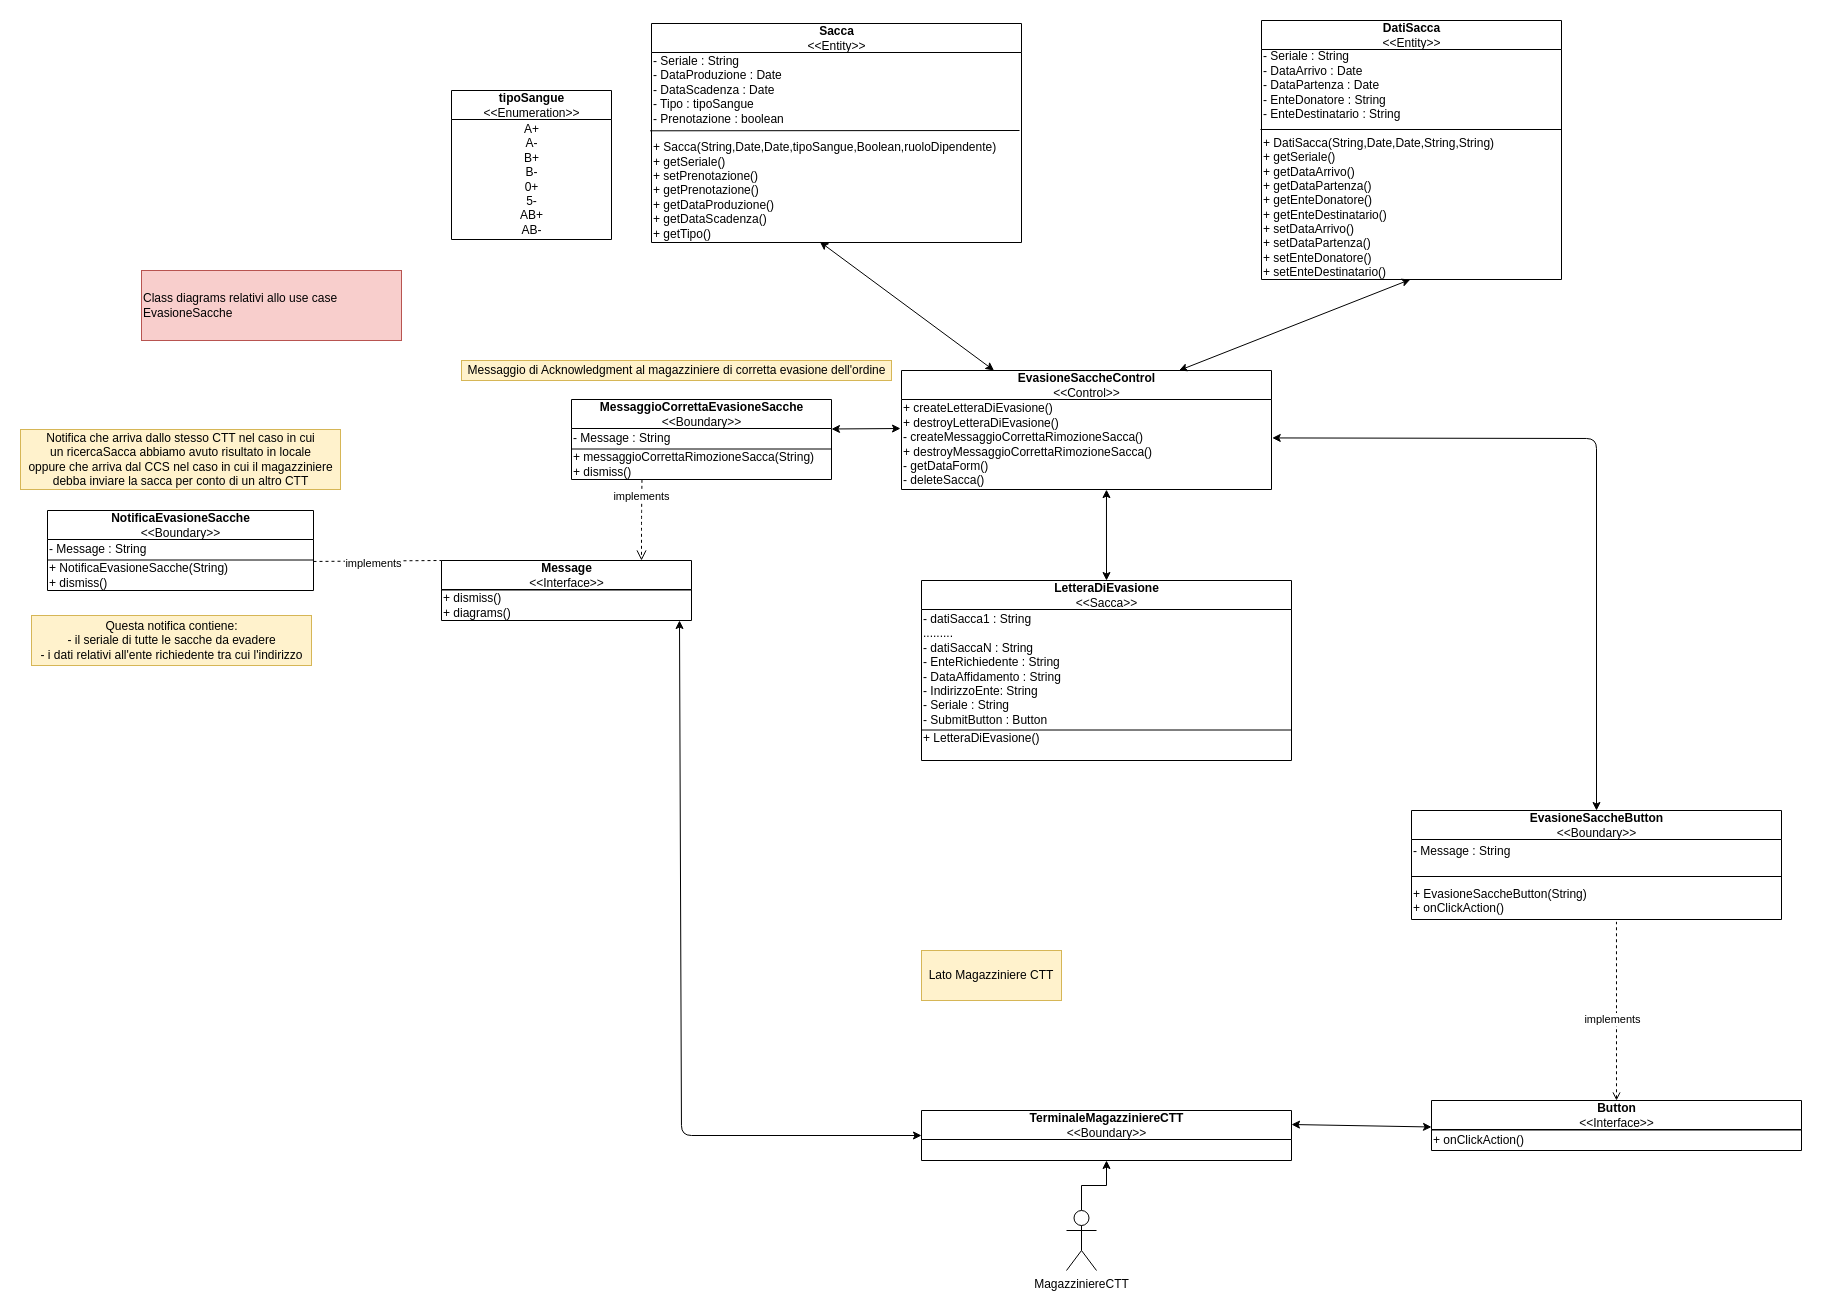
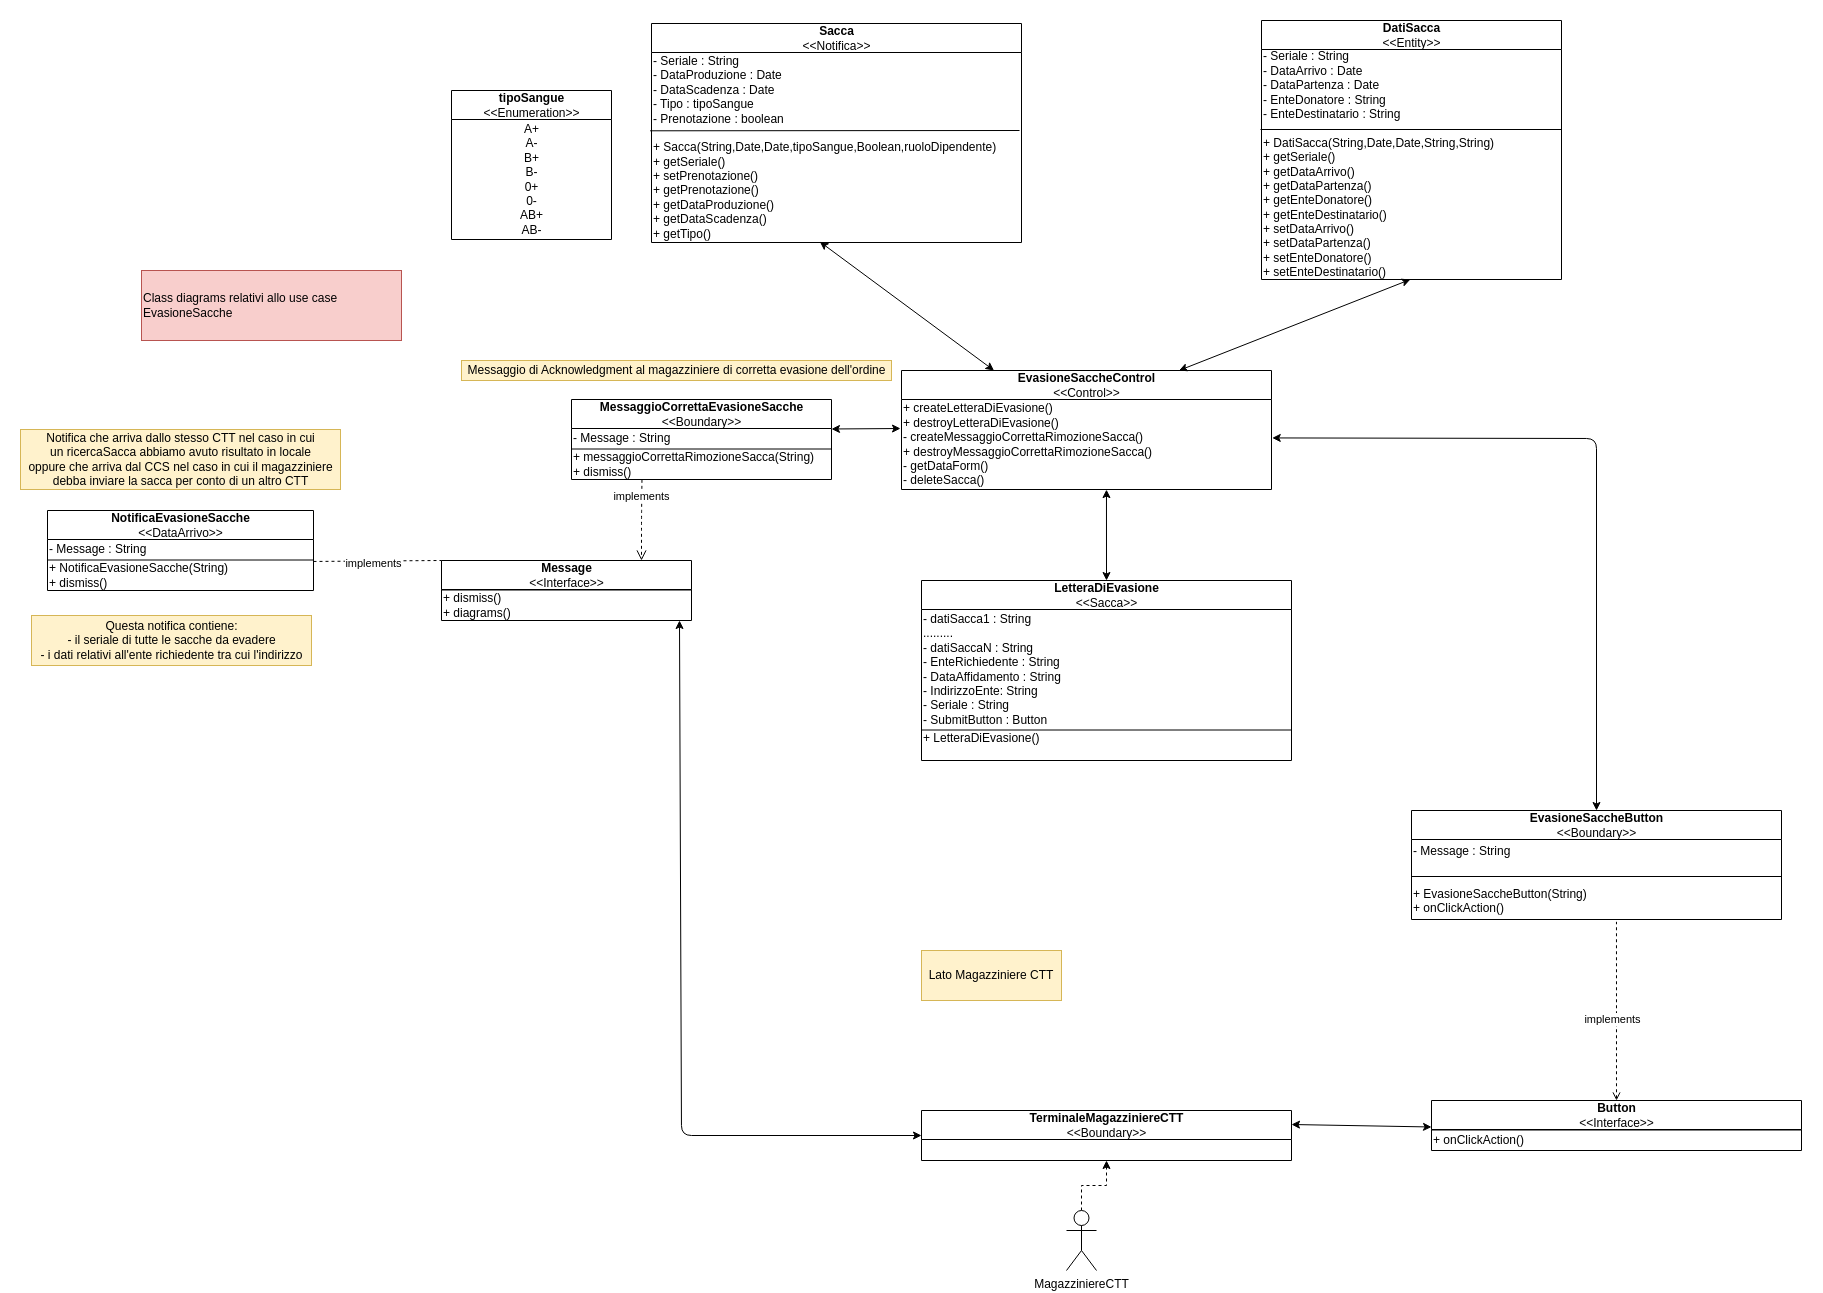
(837, 39) -> (837, 39)
(532, 180) -> (532, 180)
(181, 526) -> (181, 526)
(1092, 1186) -> (1092, 1186)
